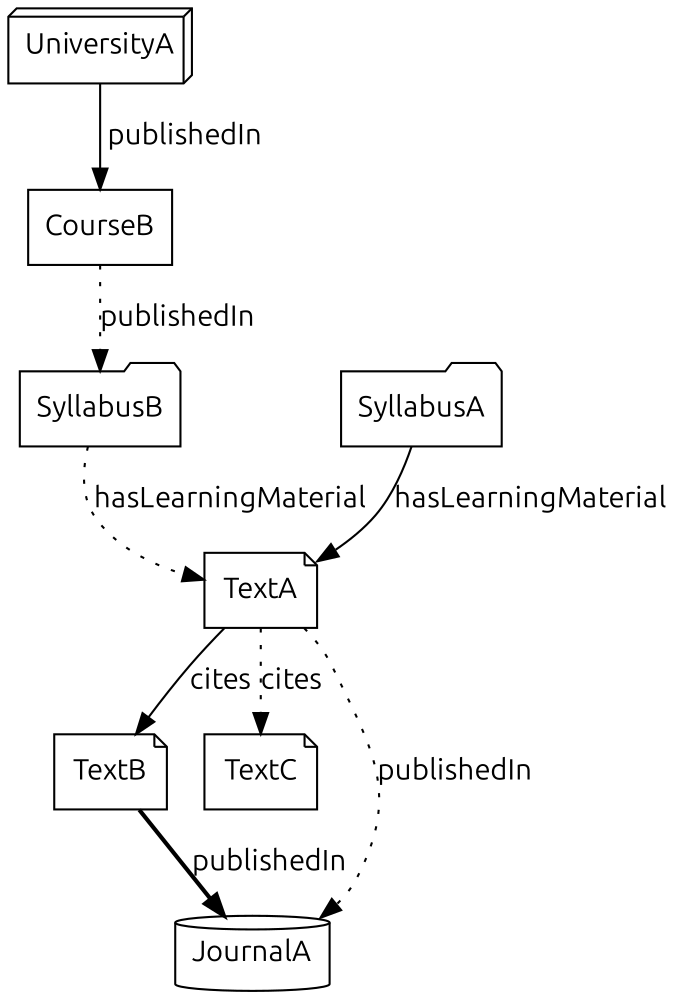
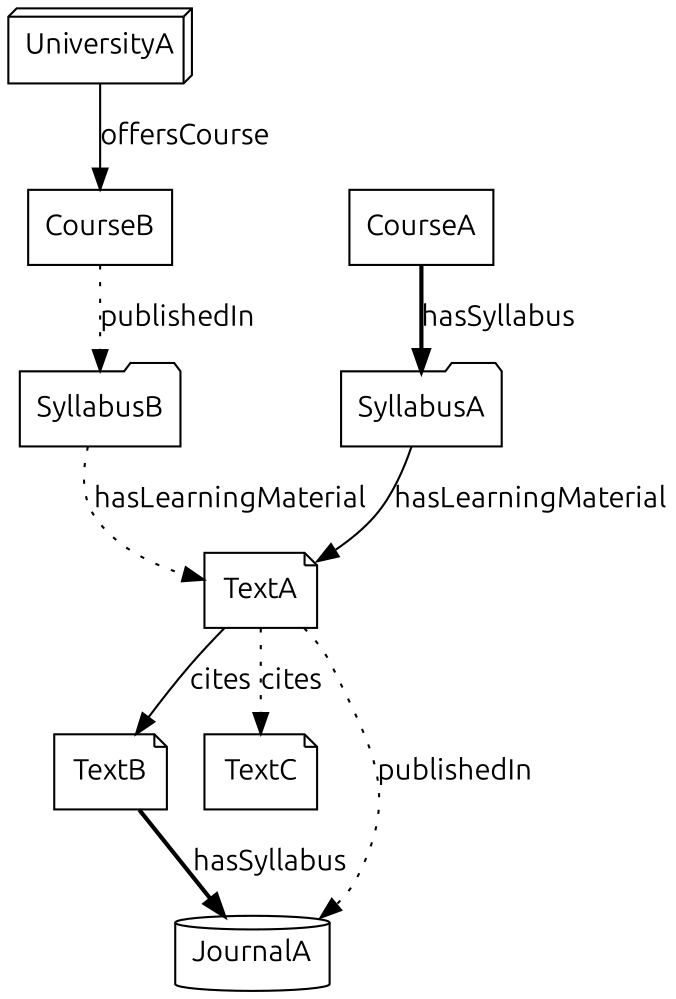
(186, 137) -> (186, 137)
none -> (421, 227)
(270, 863) -> (270, 863)
